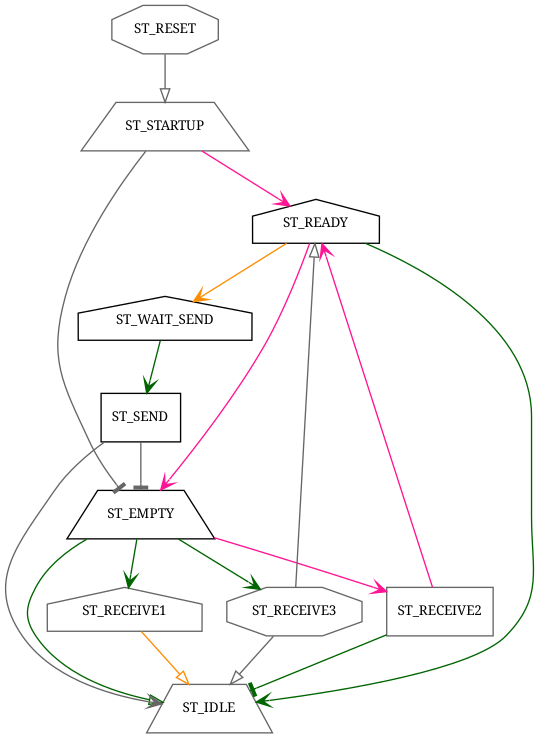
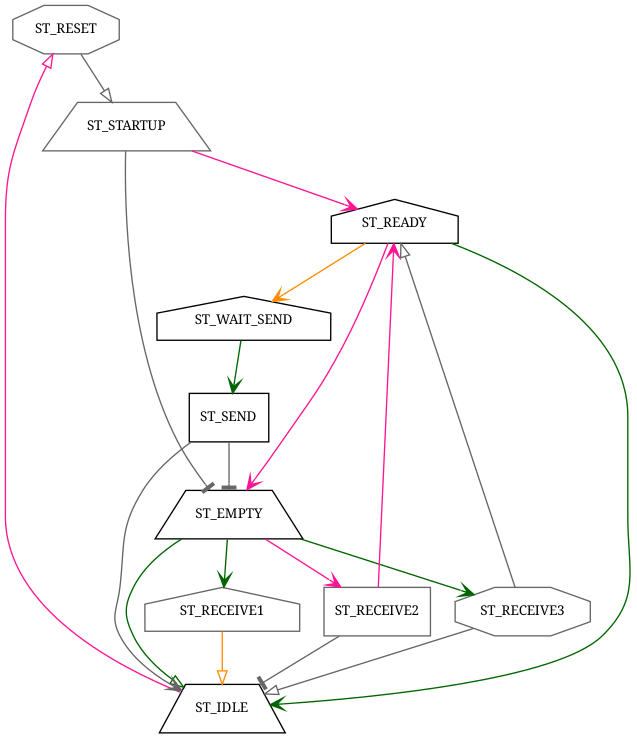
none -> (5, 419)
(321, 661) -> (302, 659)
(210, 709) -> (222, 709)
